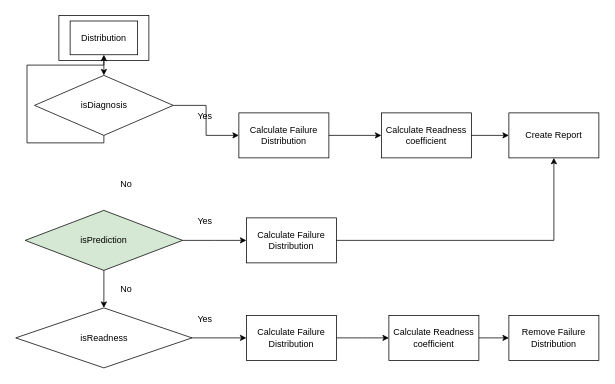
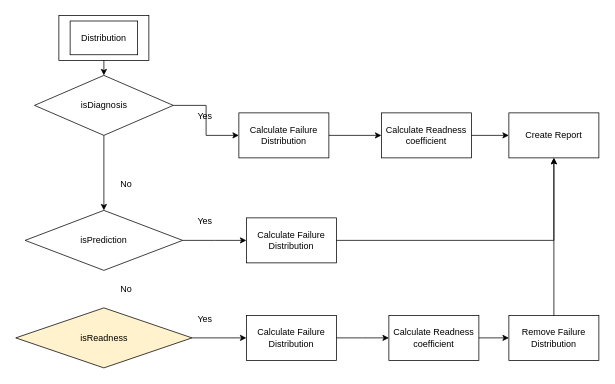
(27, 108) -> (104, 204)
(104, 240) -> (104, 240)
none -> (554, 278)
(104, 301) -> none
(104, 338) -> (104, 338)
